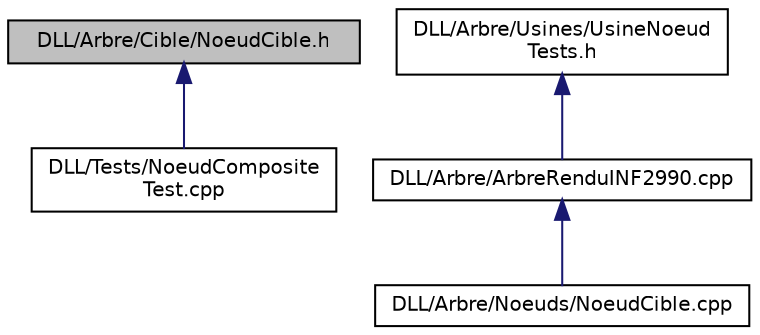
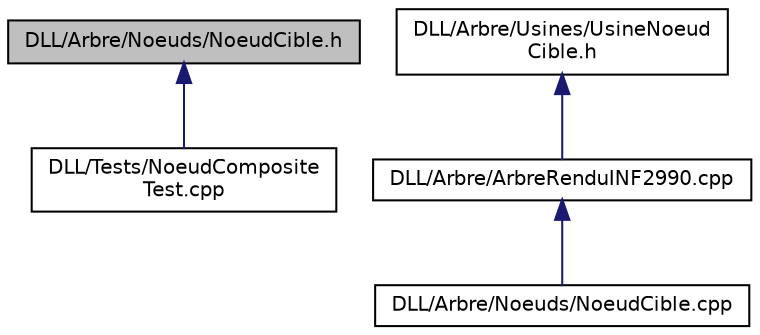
(184, 42) -> (184, 42)
(562, 42) -> (562, 42)
